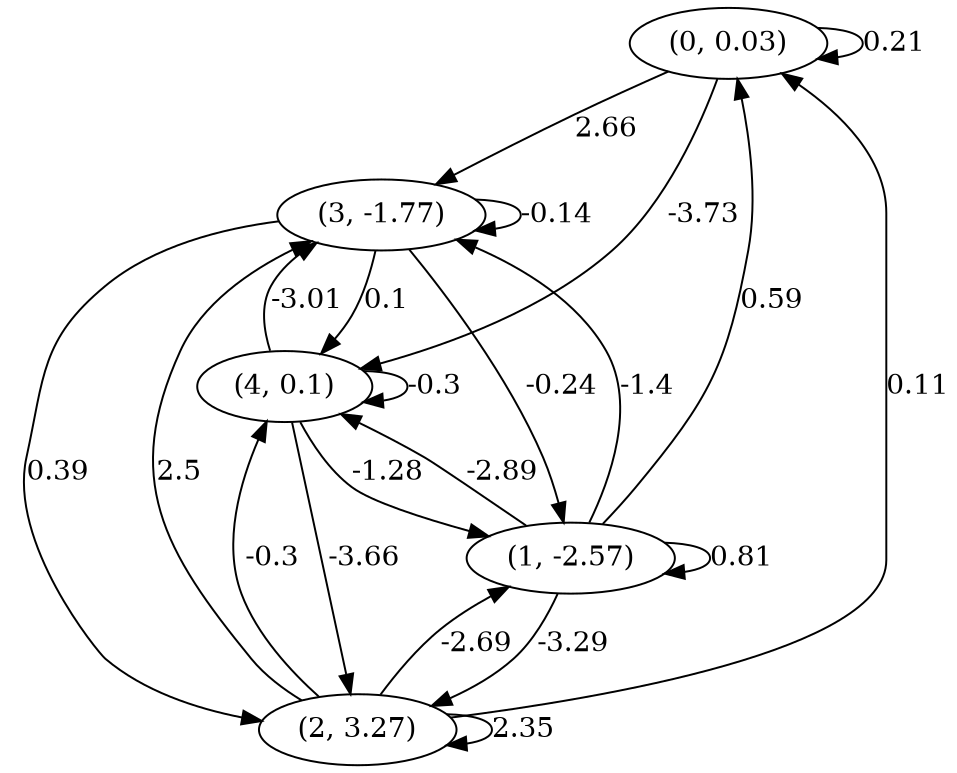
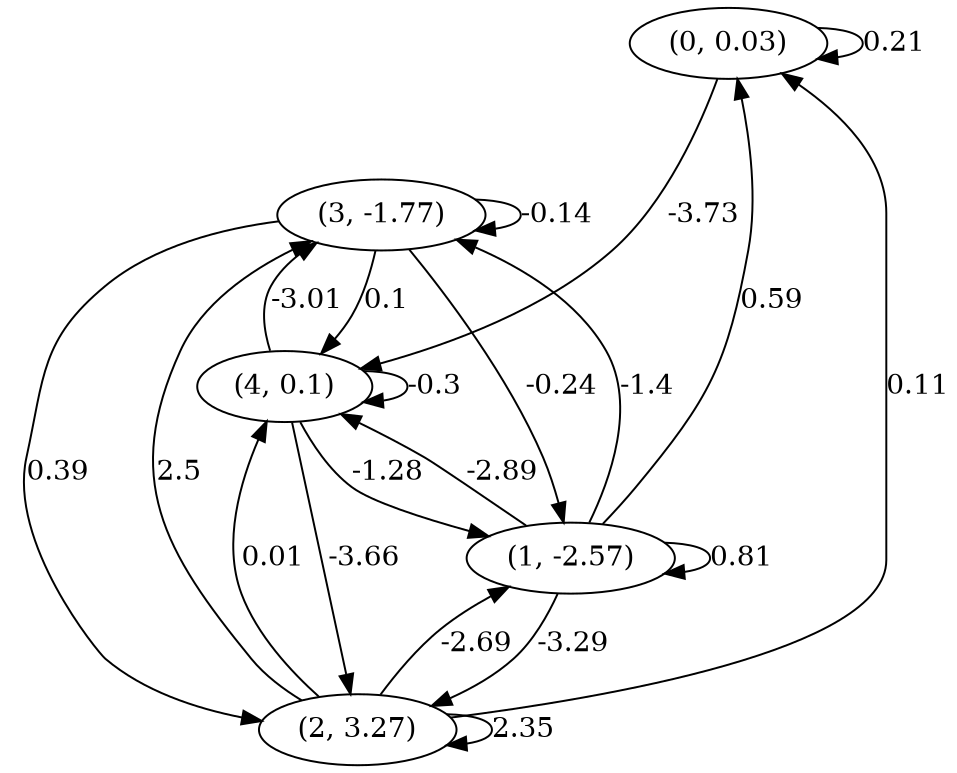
(560, 121) -> none
(273, 558) -> (273, 558)
